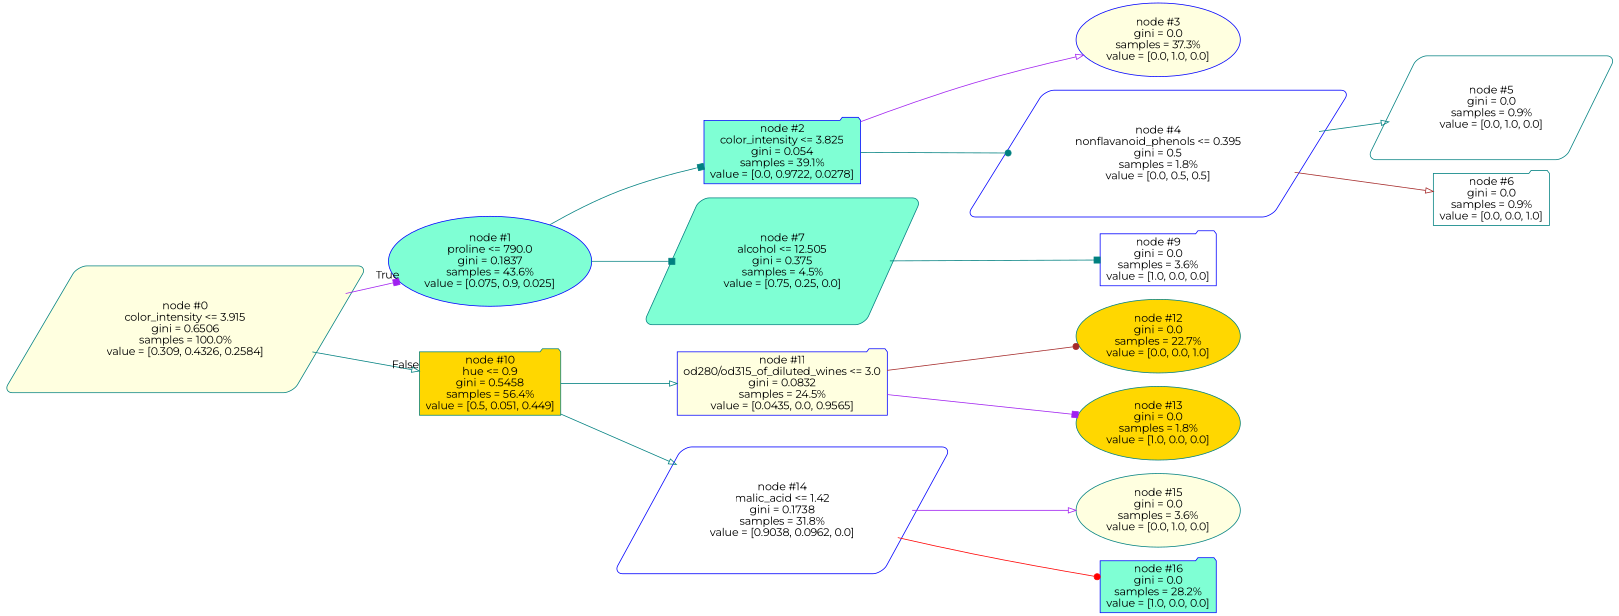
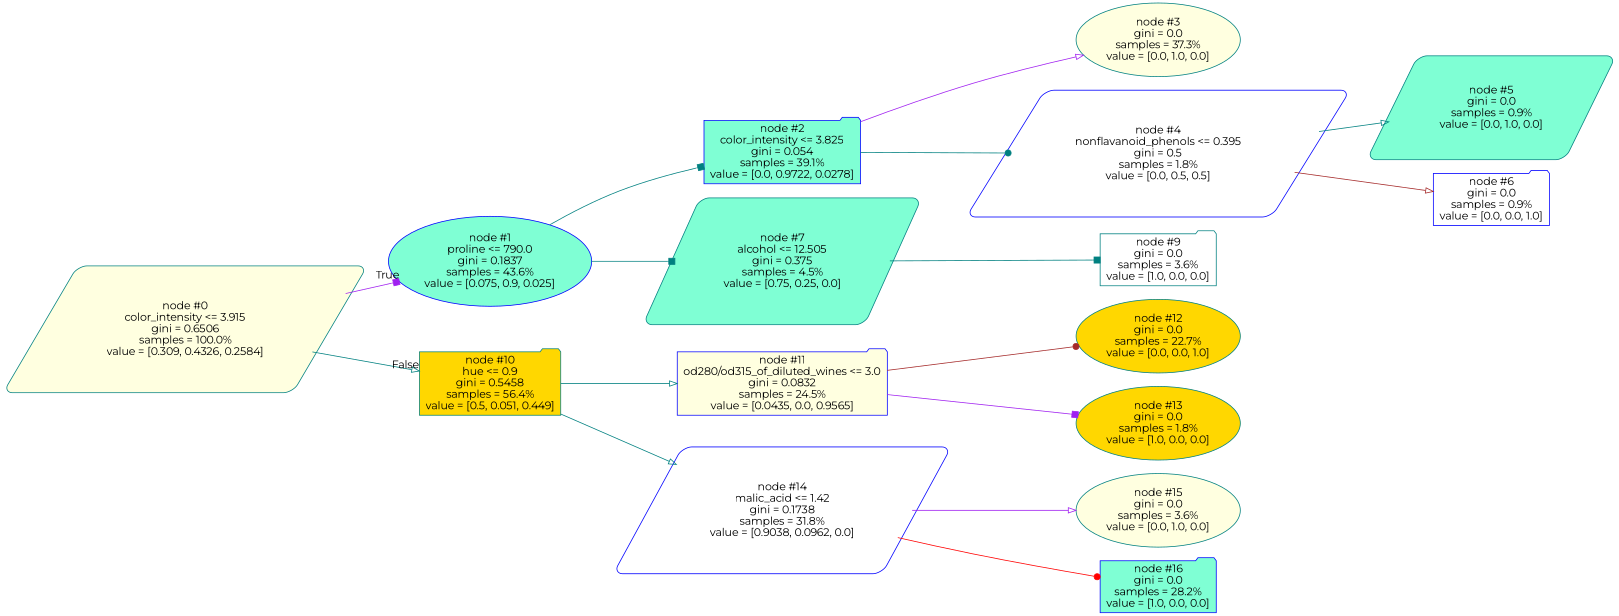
(1158, 40) -> (1158, 40)
(1491, 108) -> (1491, 108)
(1491, 199) -> (1491, 199)
(1158, 260) -> (1158, 260)
